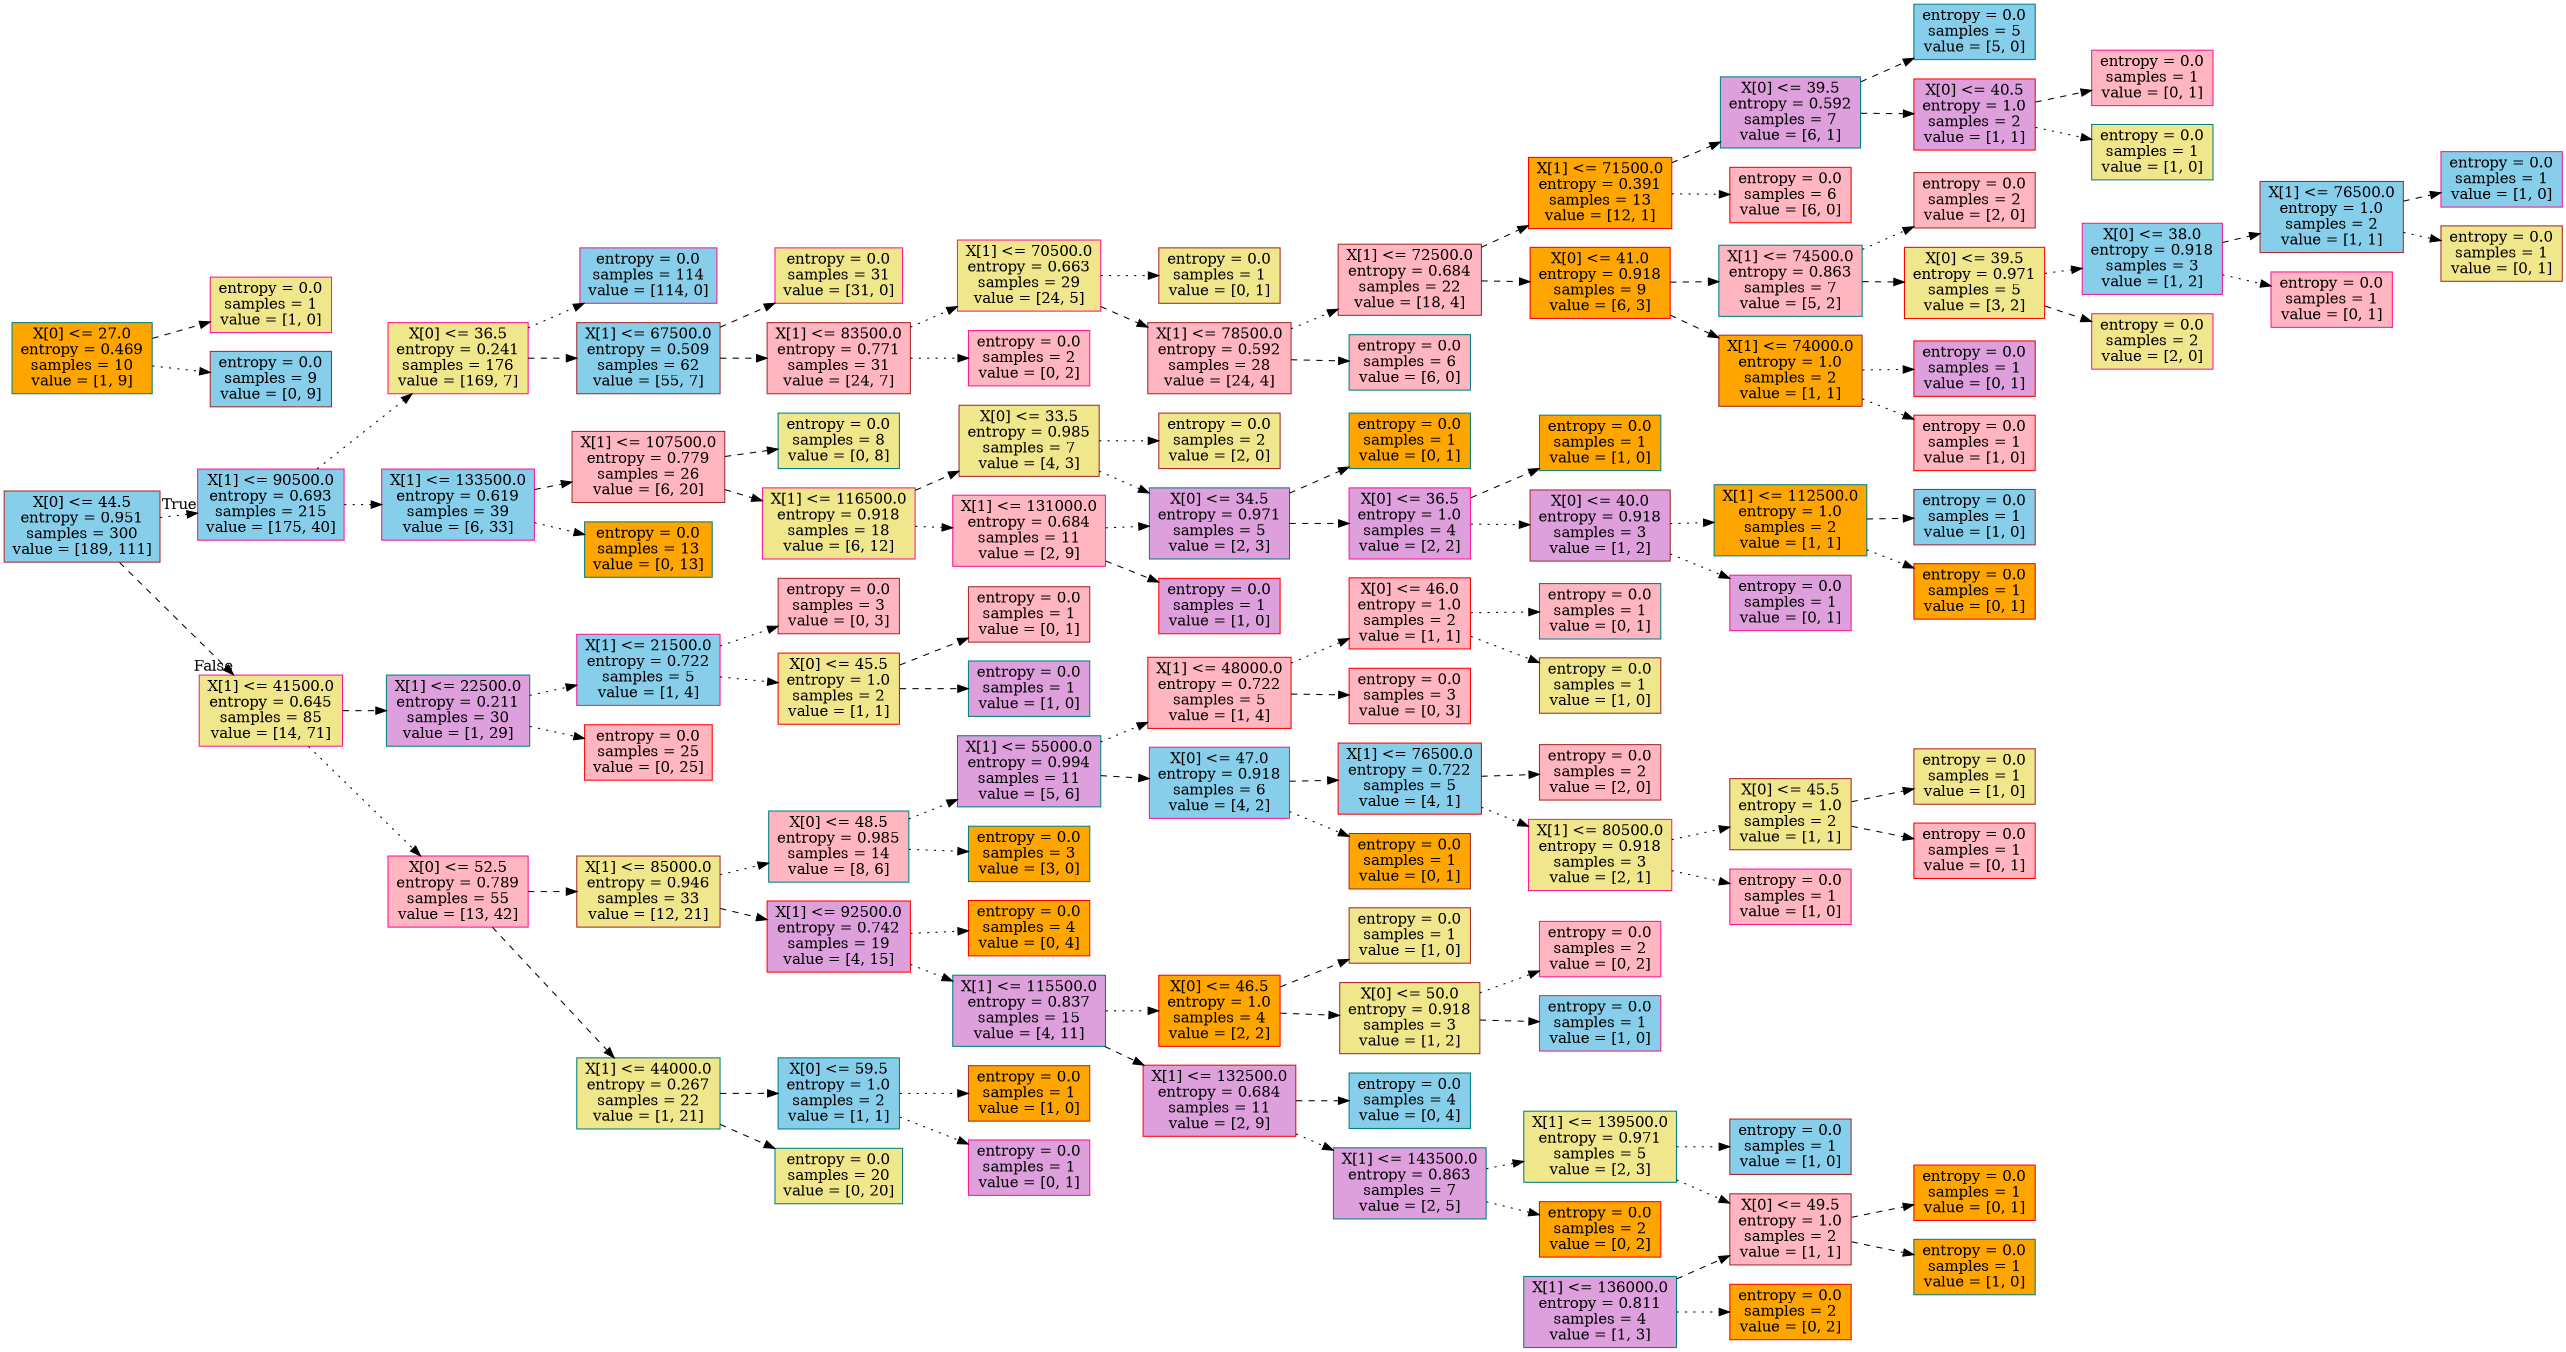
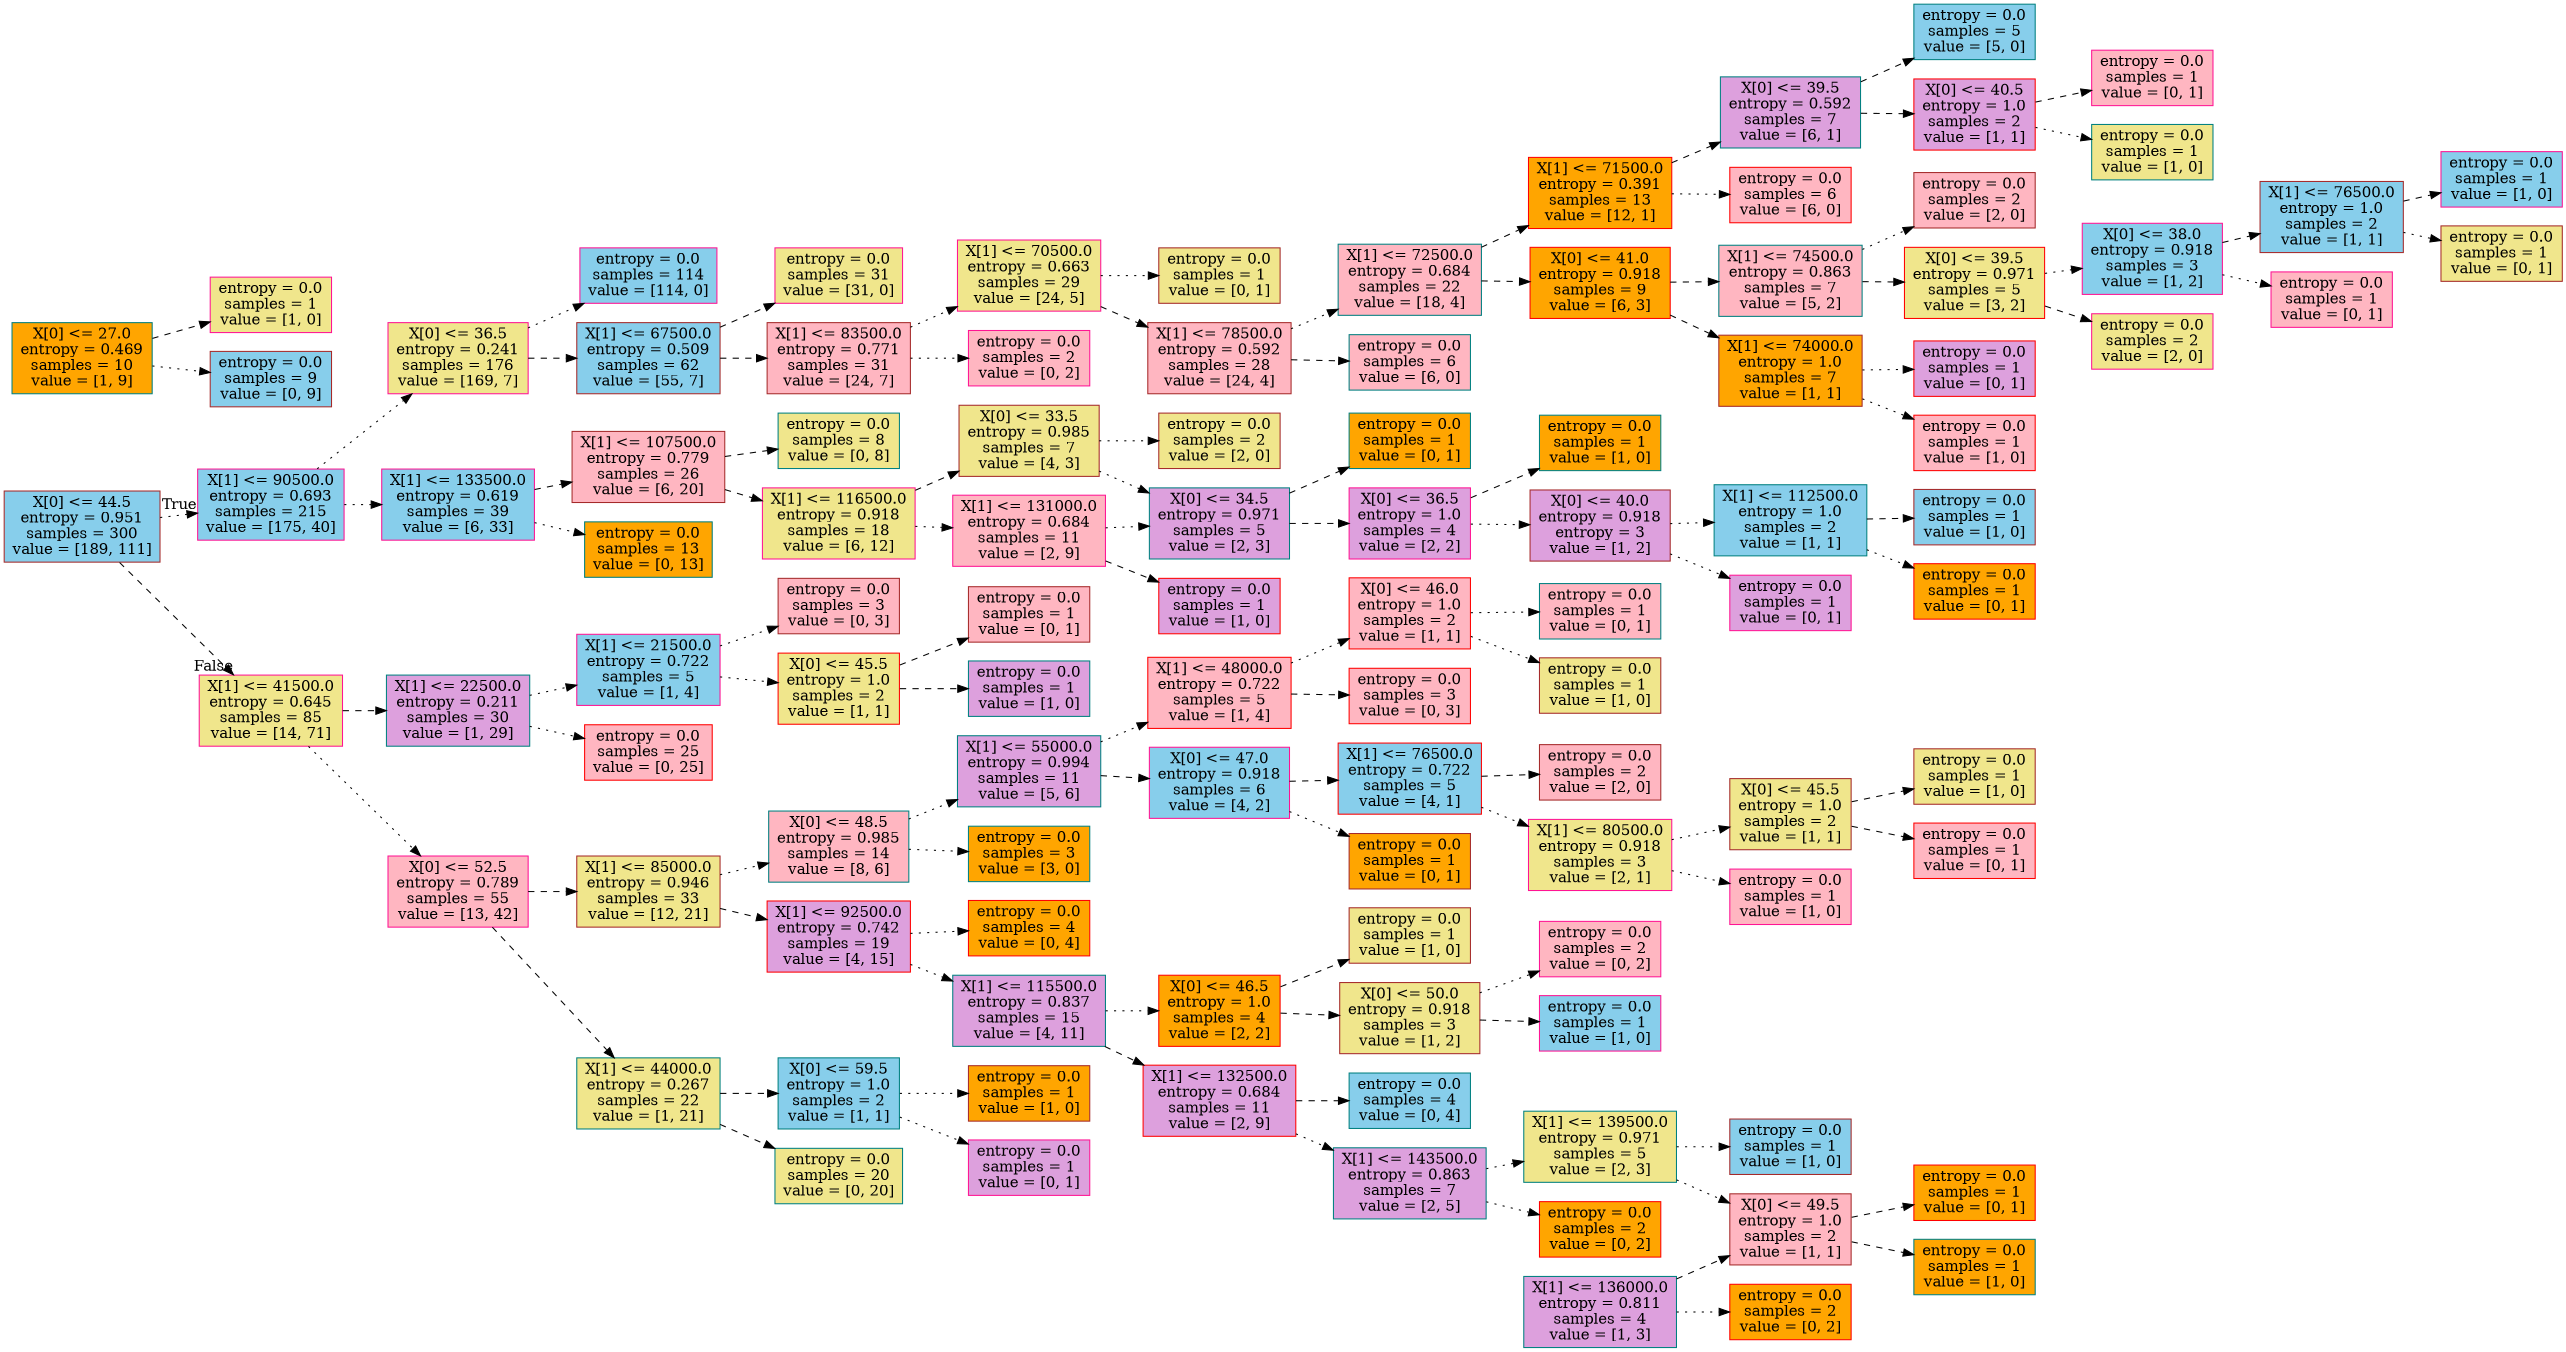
(1410, 280) -> (1410, 280)
(1790, 371) -> (1790, 371)
(1790, 520) -> (1790, 520)
(1600, 526) -> (1600, 526)
